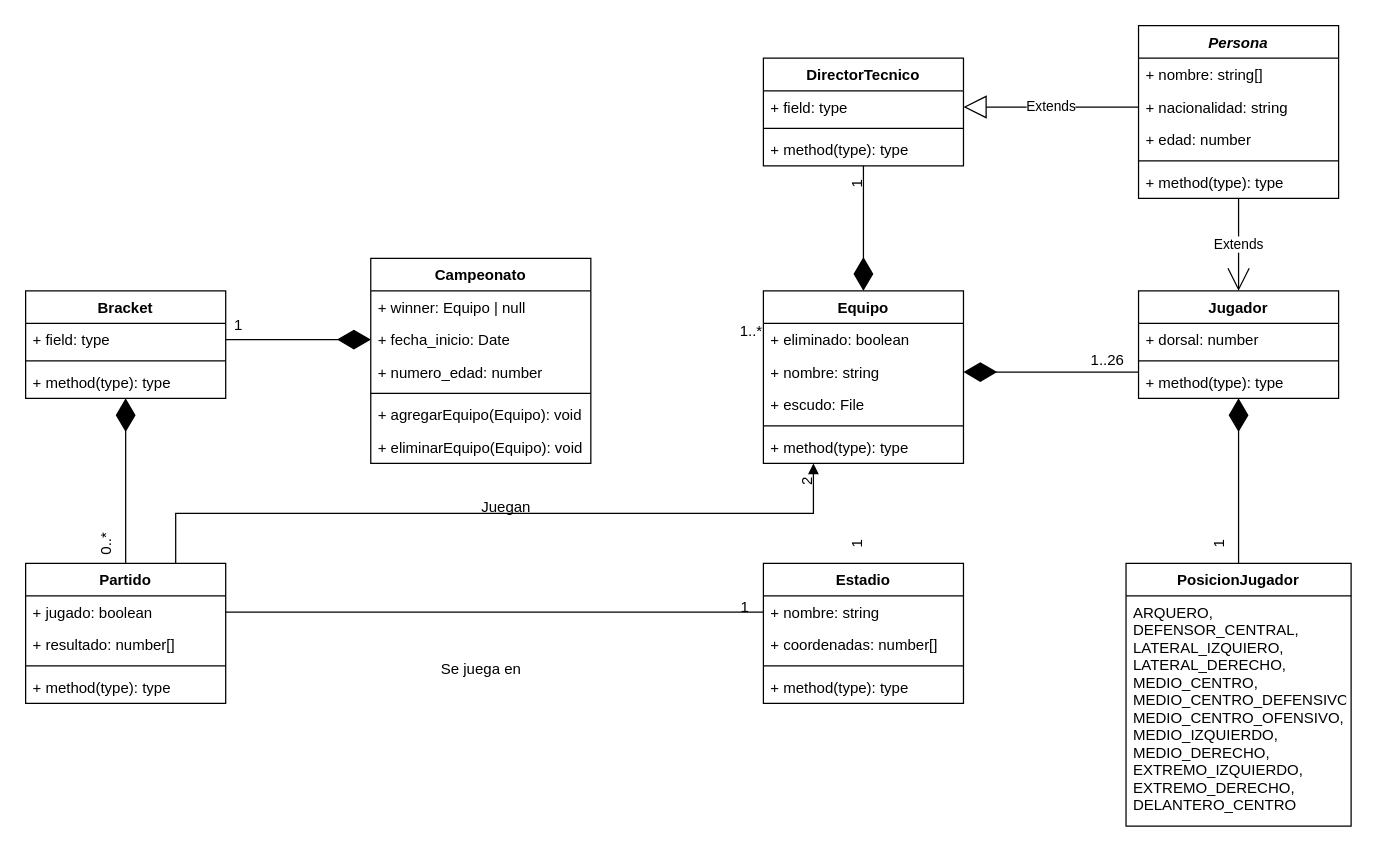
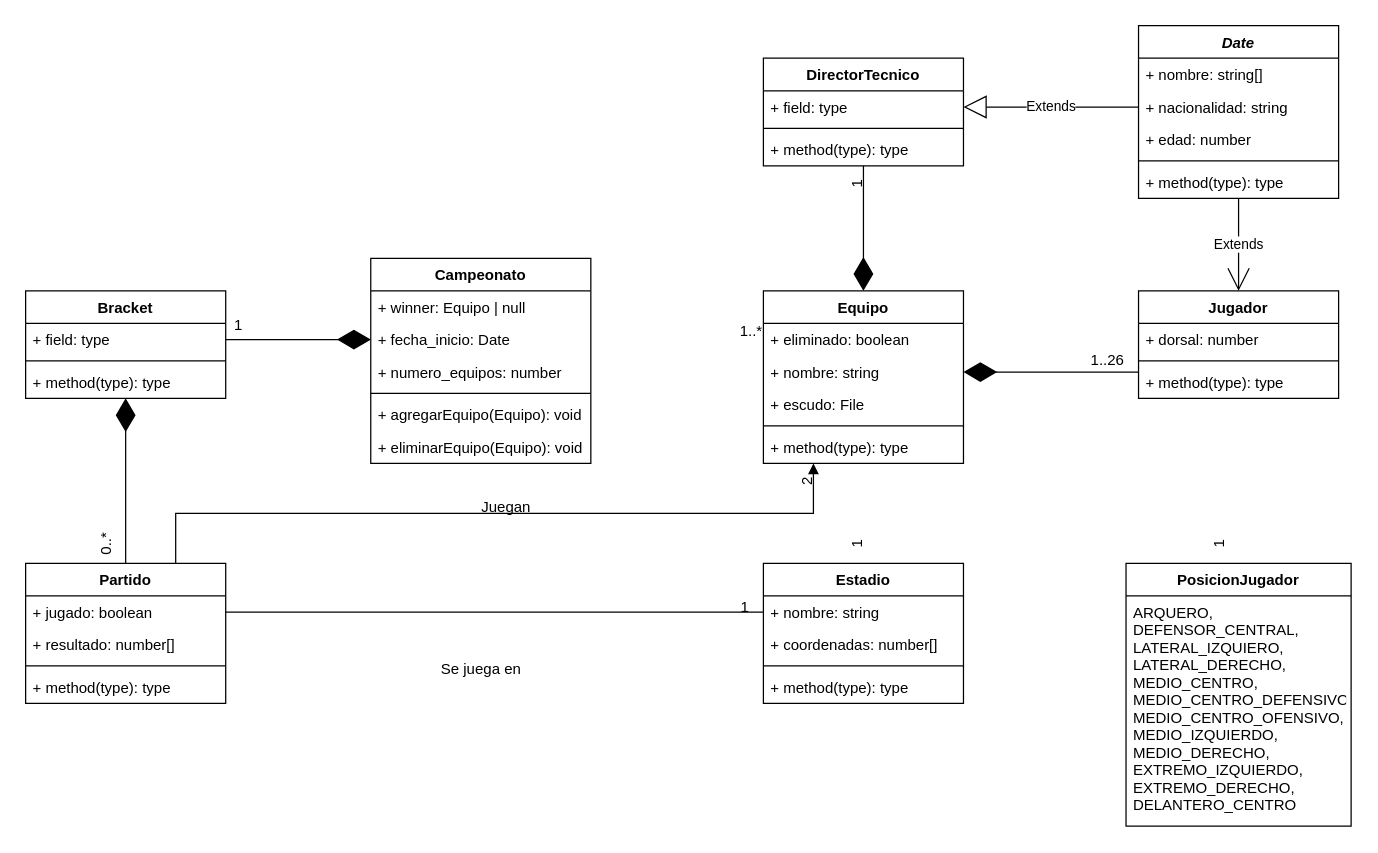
(1238, 43) -> (1238, 43)
(460, 373) -> (471, 373)
(1238, 497) -> none
